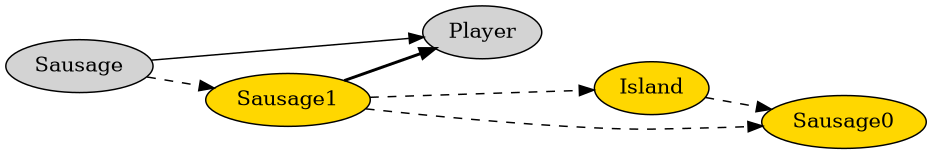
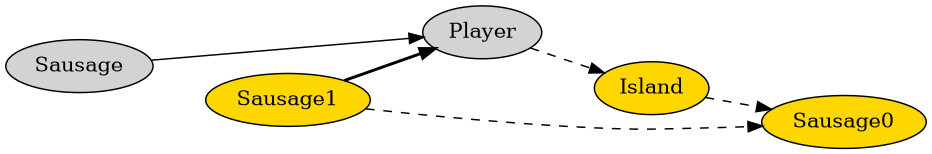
(173, 81) -> none
(475, 94) -> (560, 58)
